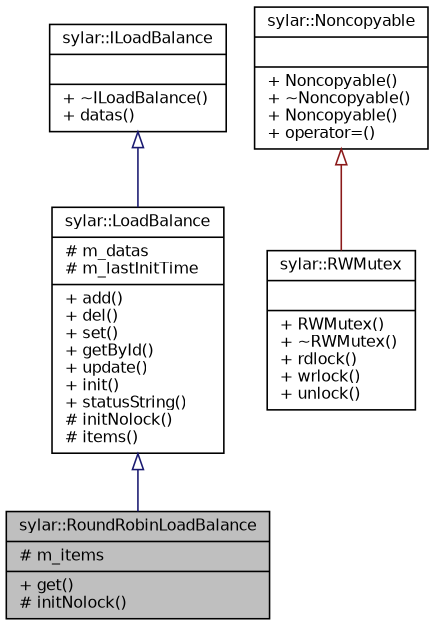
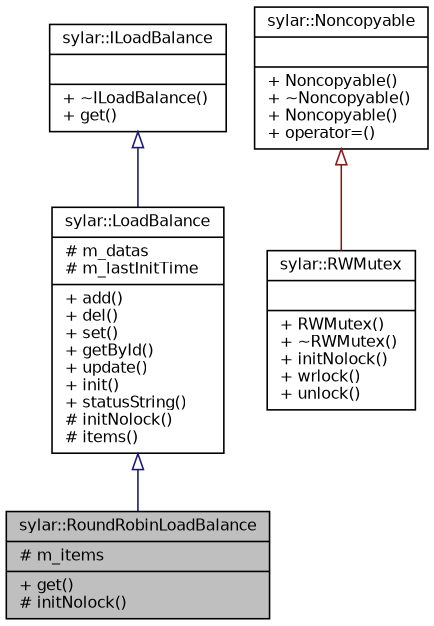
(99, 116) -> (90, 116)
(318, 359) -> (334, 359)
